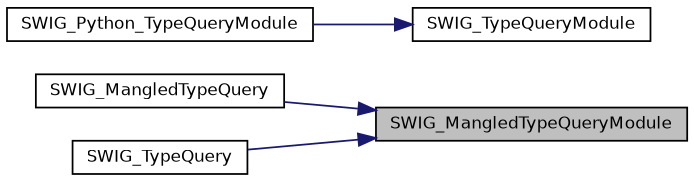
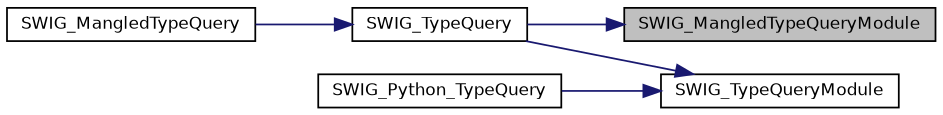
(160, 24) -> (440, 91)
none -> (601, 56)
(321, 105) -> (295, 24)
